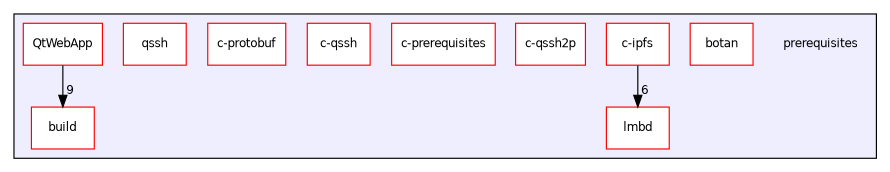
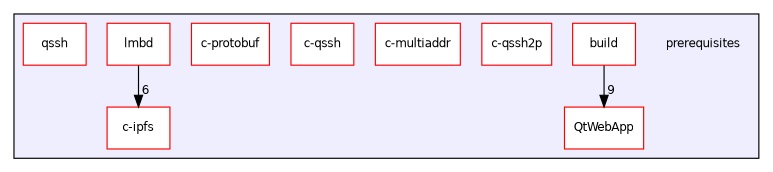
(443, 44) -> (418, 44)
(722, 44) -> none
(63, 80) -> (604, 80)
(638, 80) -> (139, 80)
